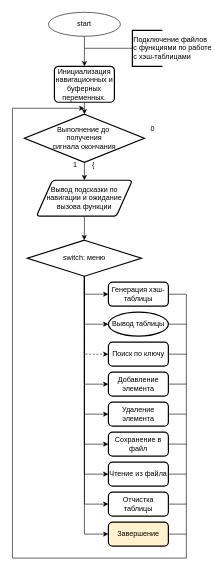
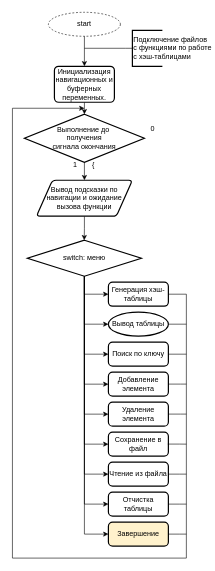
(84, 24) -> (84, 24)
(95, 354) -> (95, 354)
